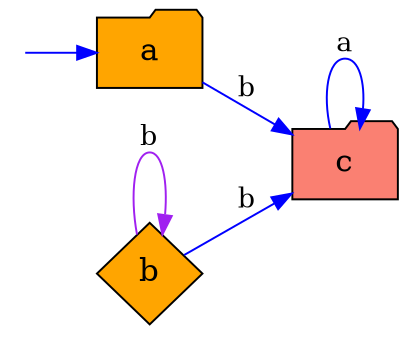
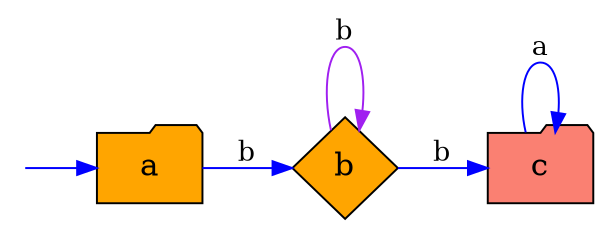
(239, 103) -> (237, 168)
